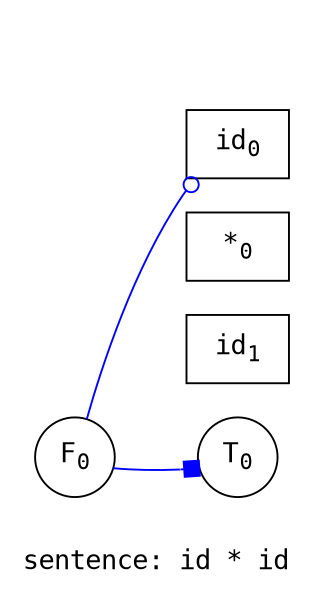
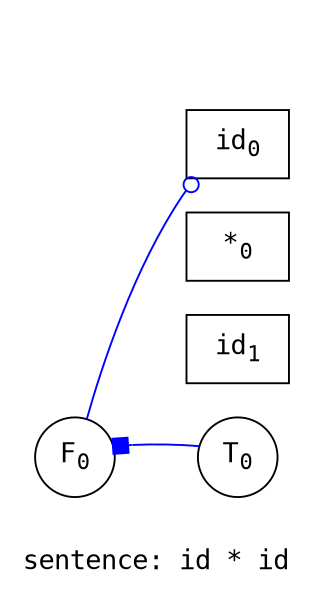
(146, 470) -> (166, 445)
